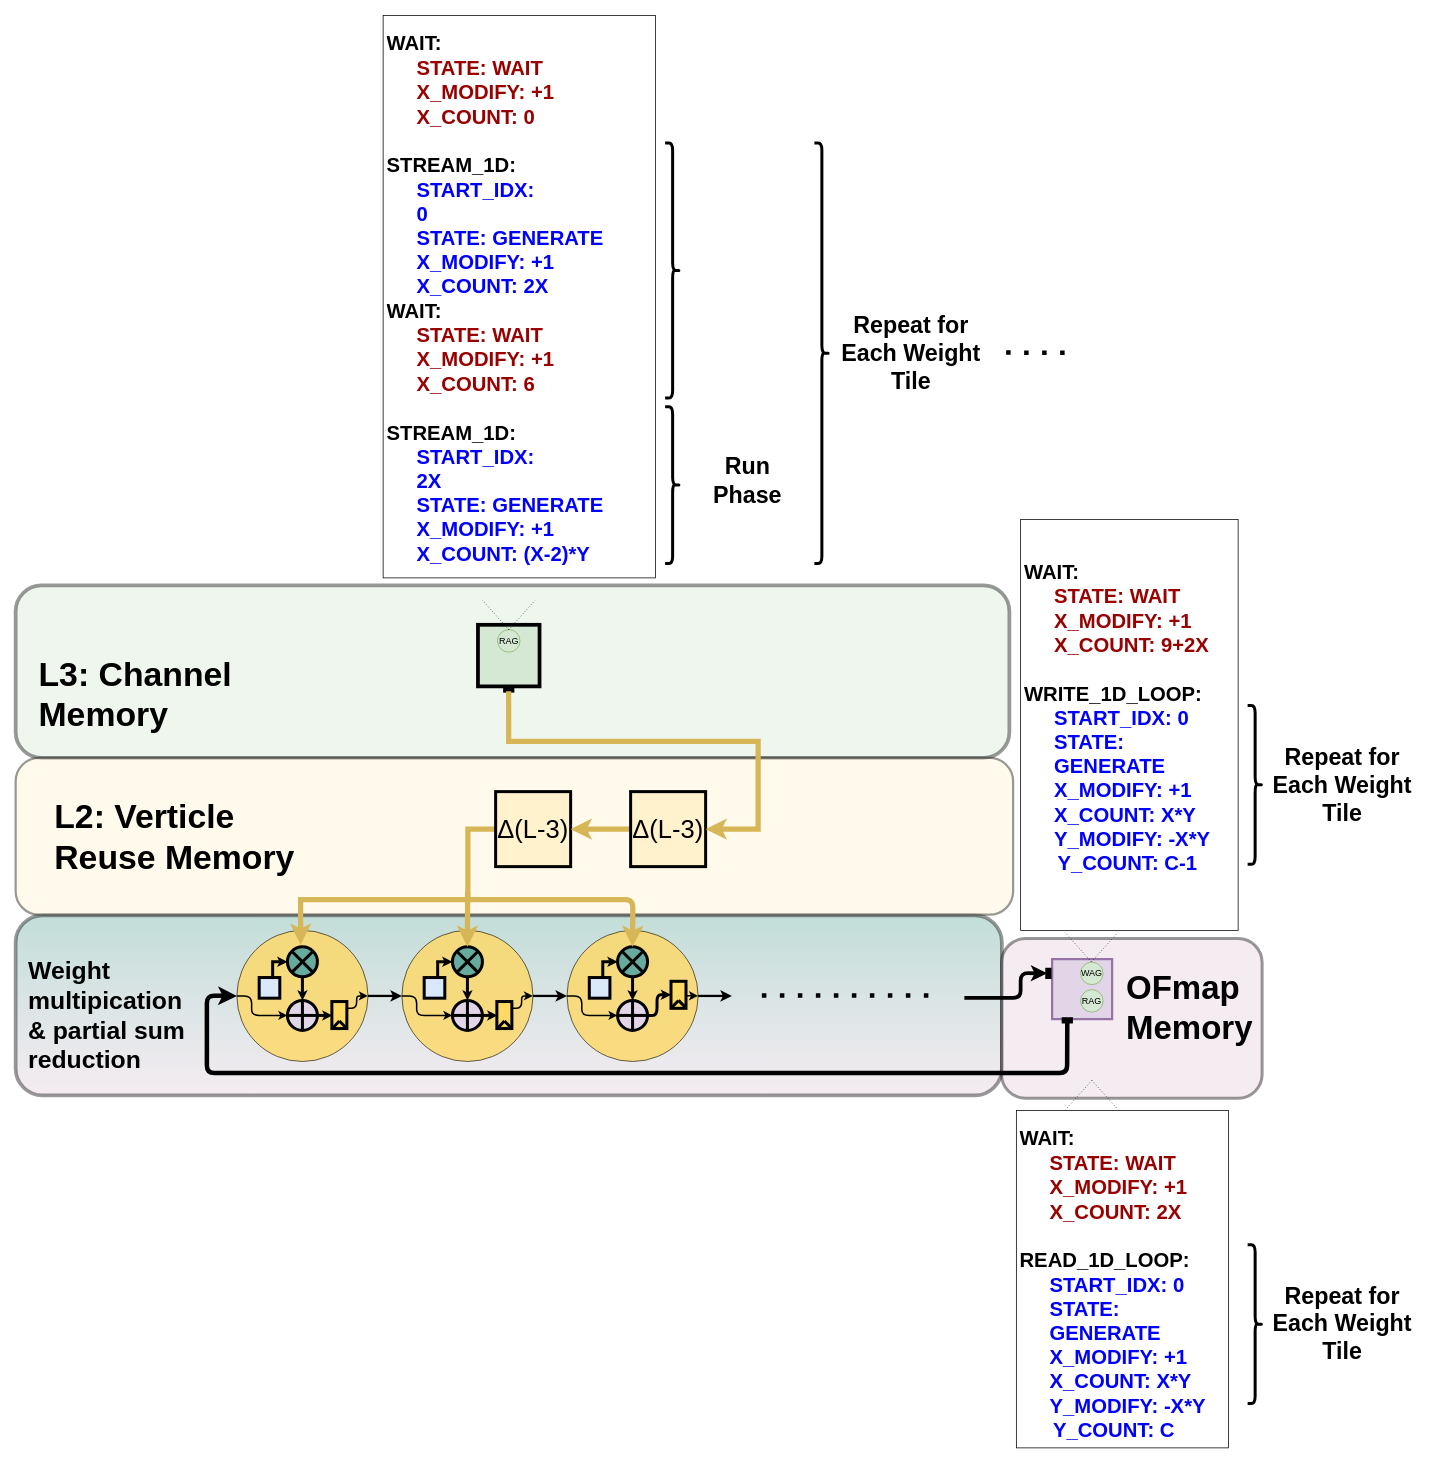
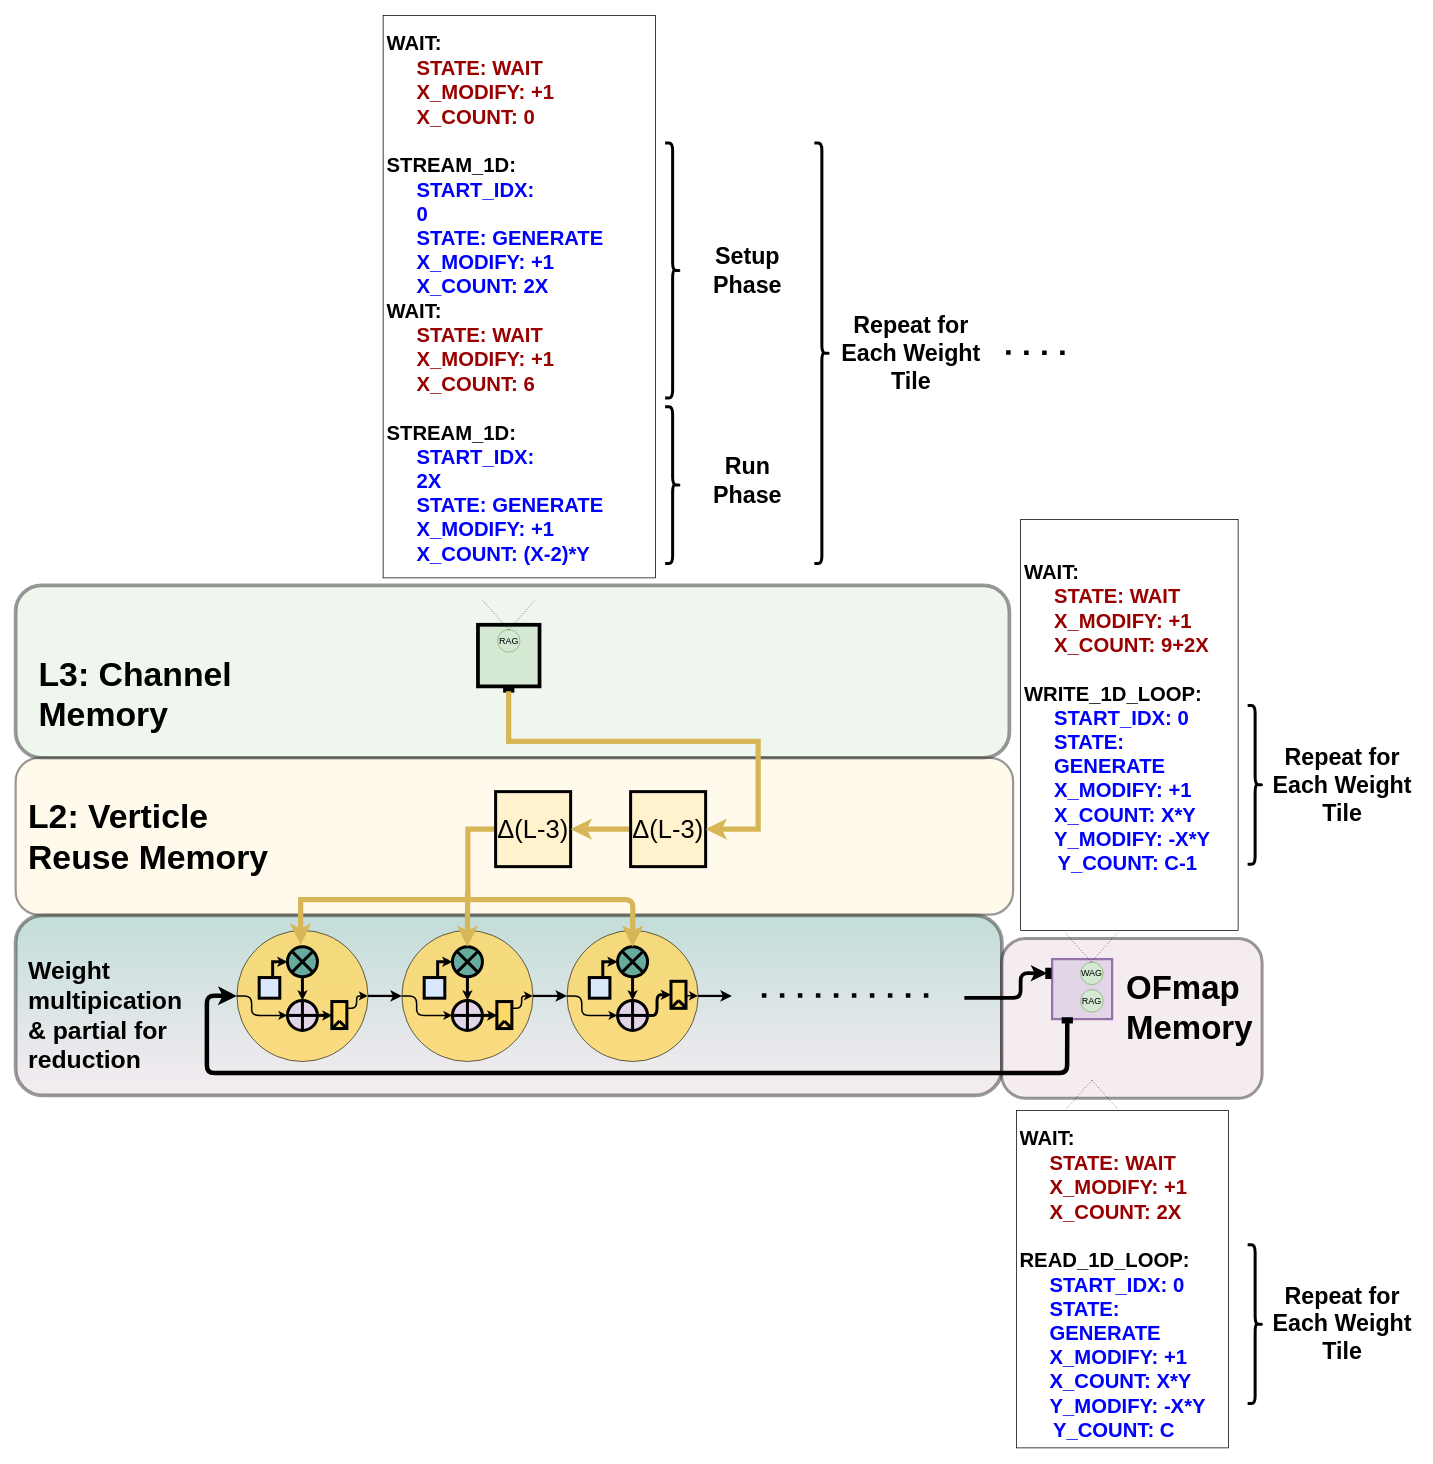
none -> (747, 270)
(195, 836) -> (169, 836)
(119, 1015) -> (119, 1015)
